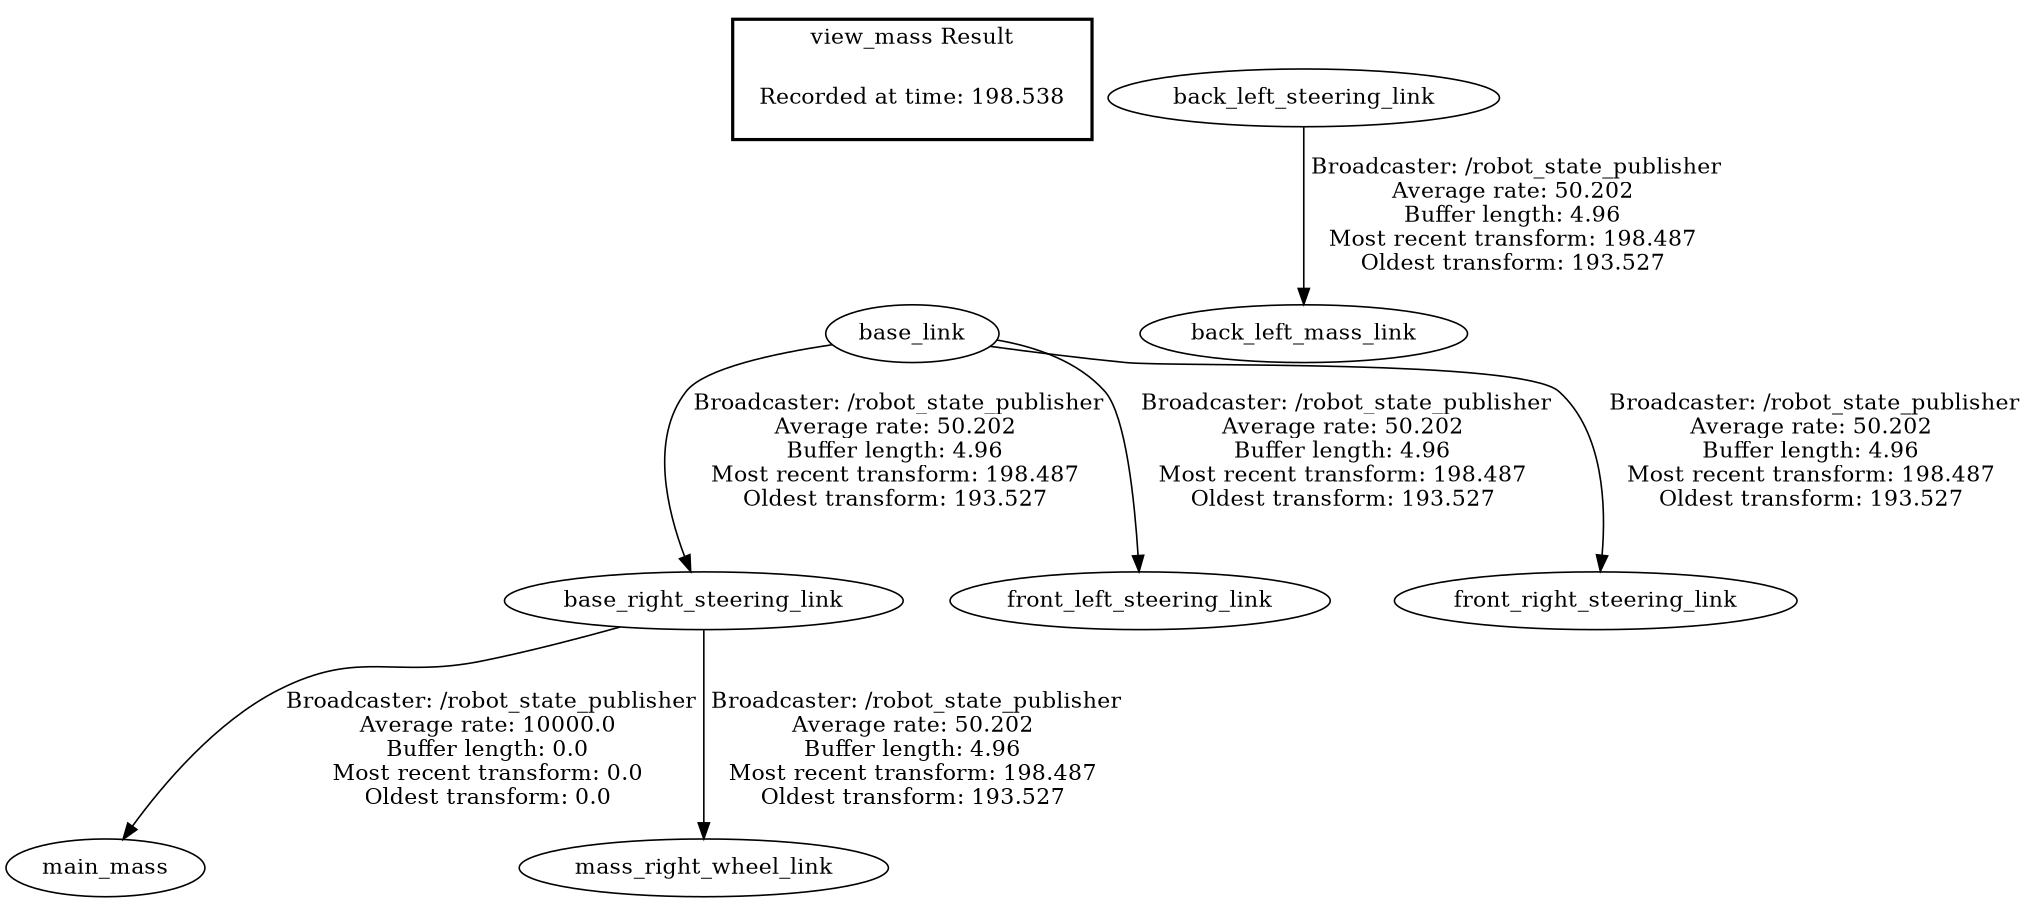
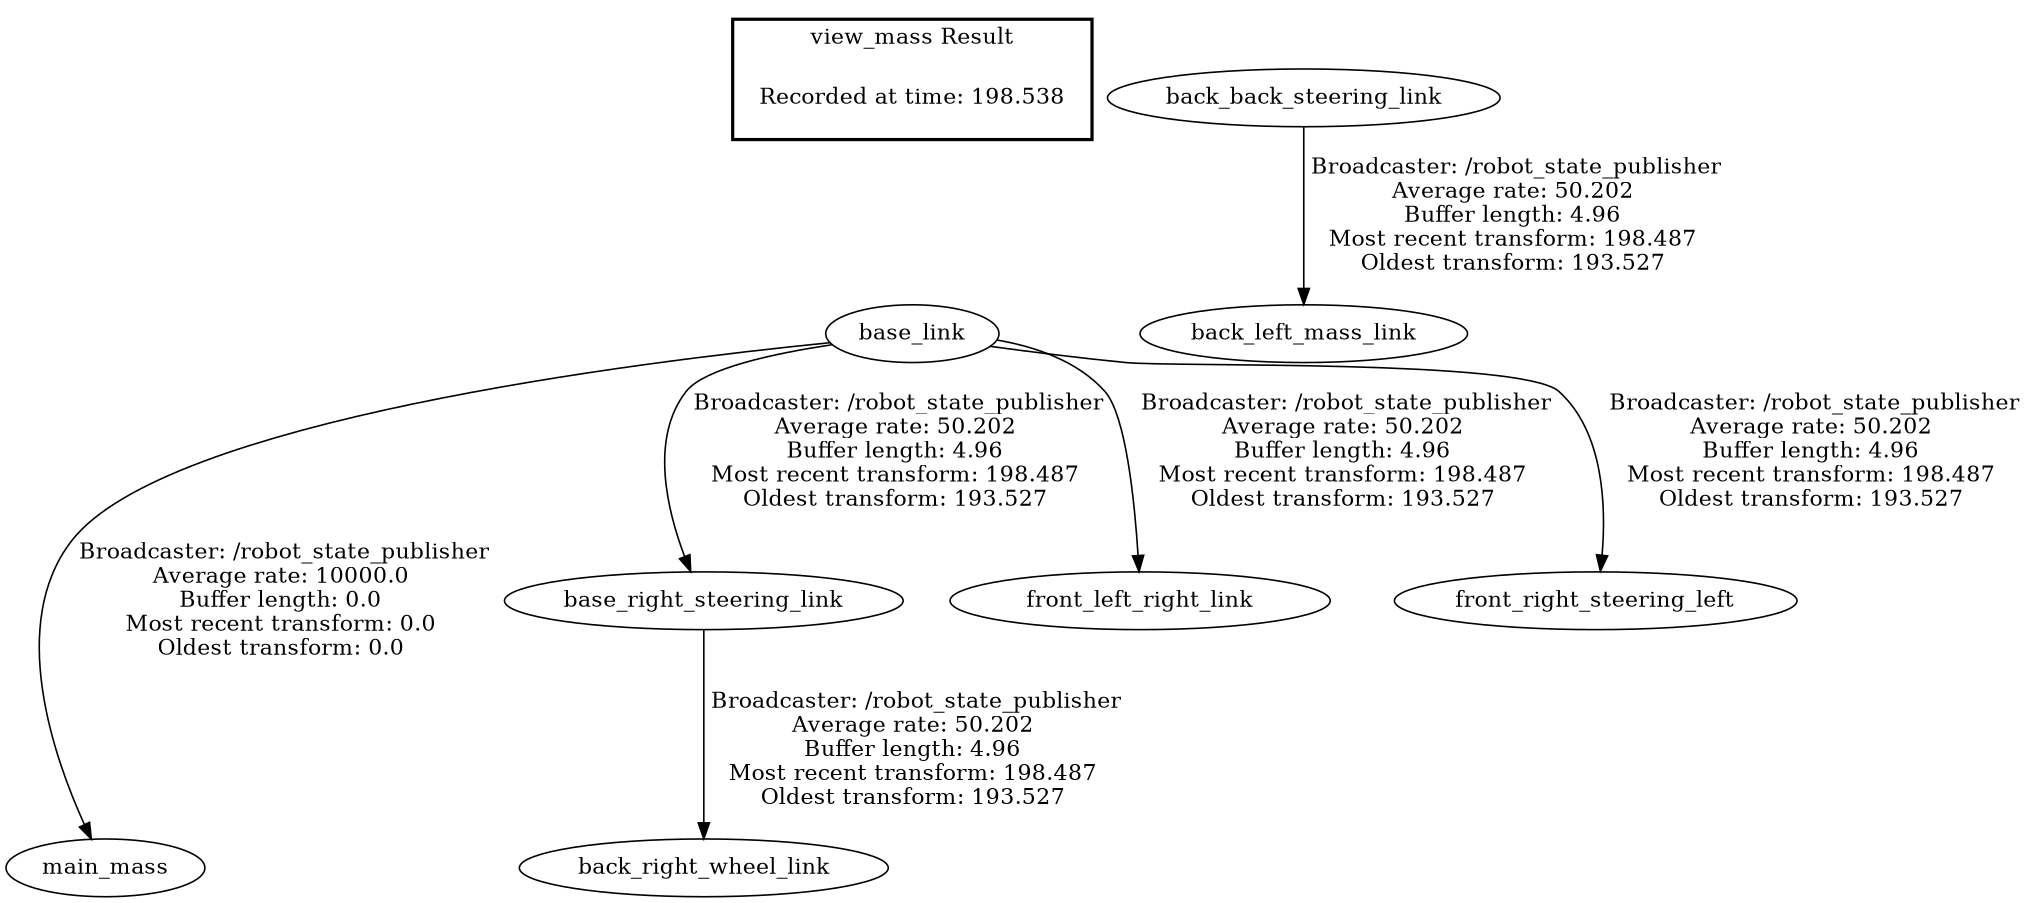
(1304, 98) -> (1304, 98)
(1140, 601) -> (1140, 601)
(1596, 601) -> (1596, 601)
(349, 668) -> (292, 433)
(704, 868) -> (704, 868)
